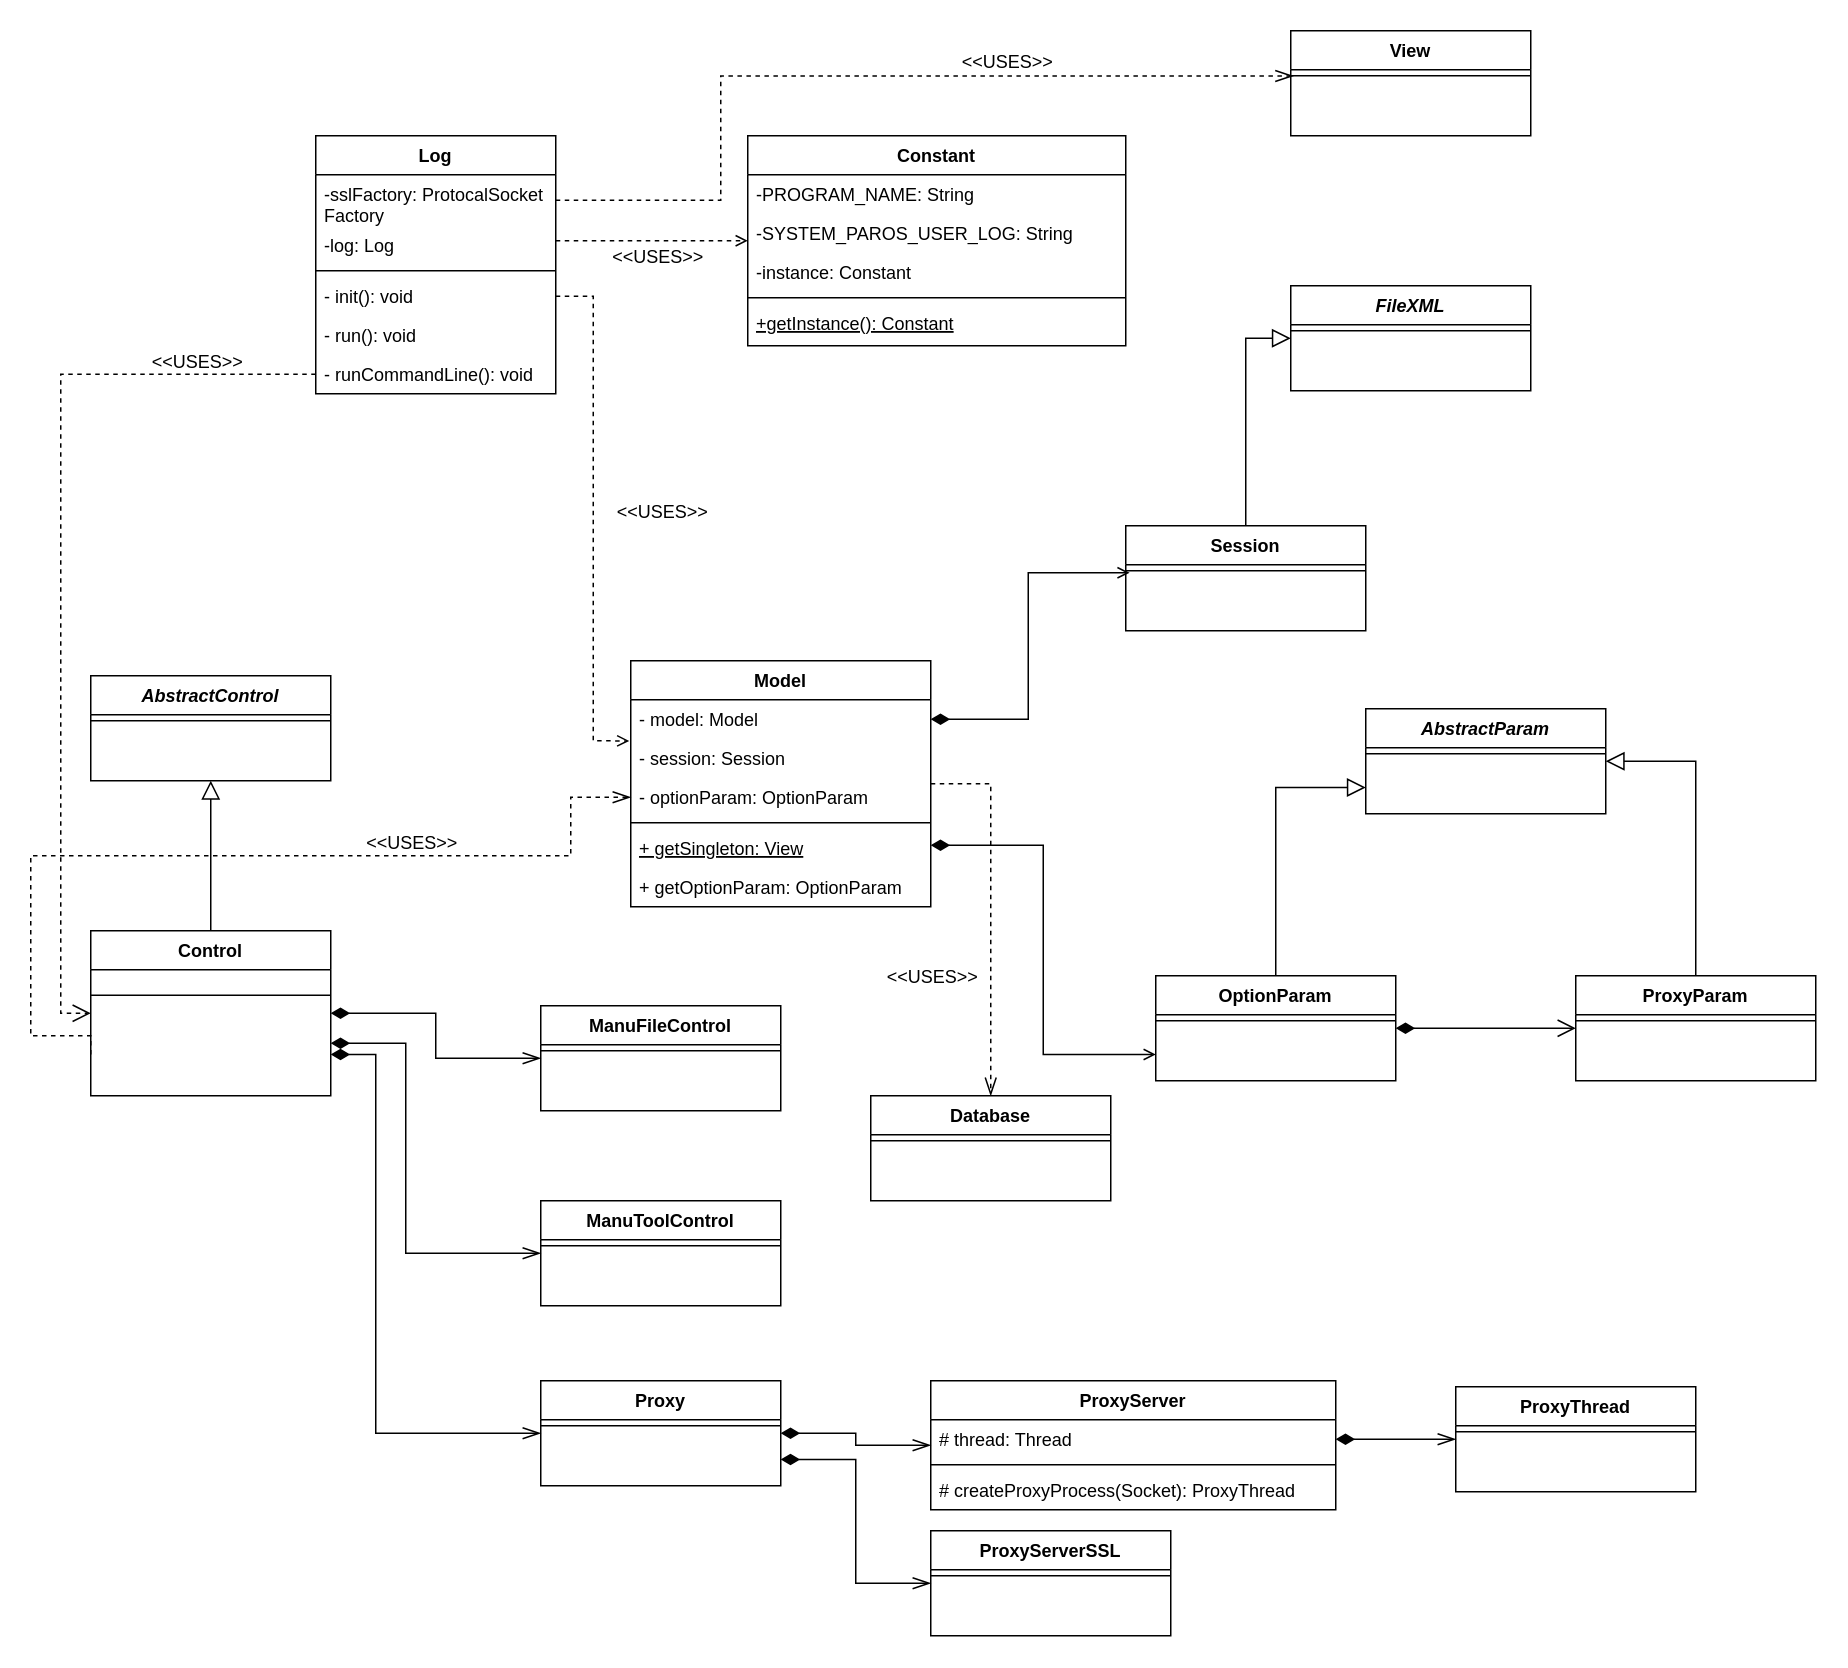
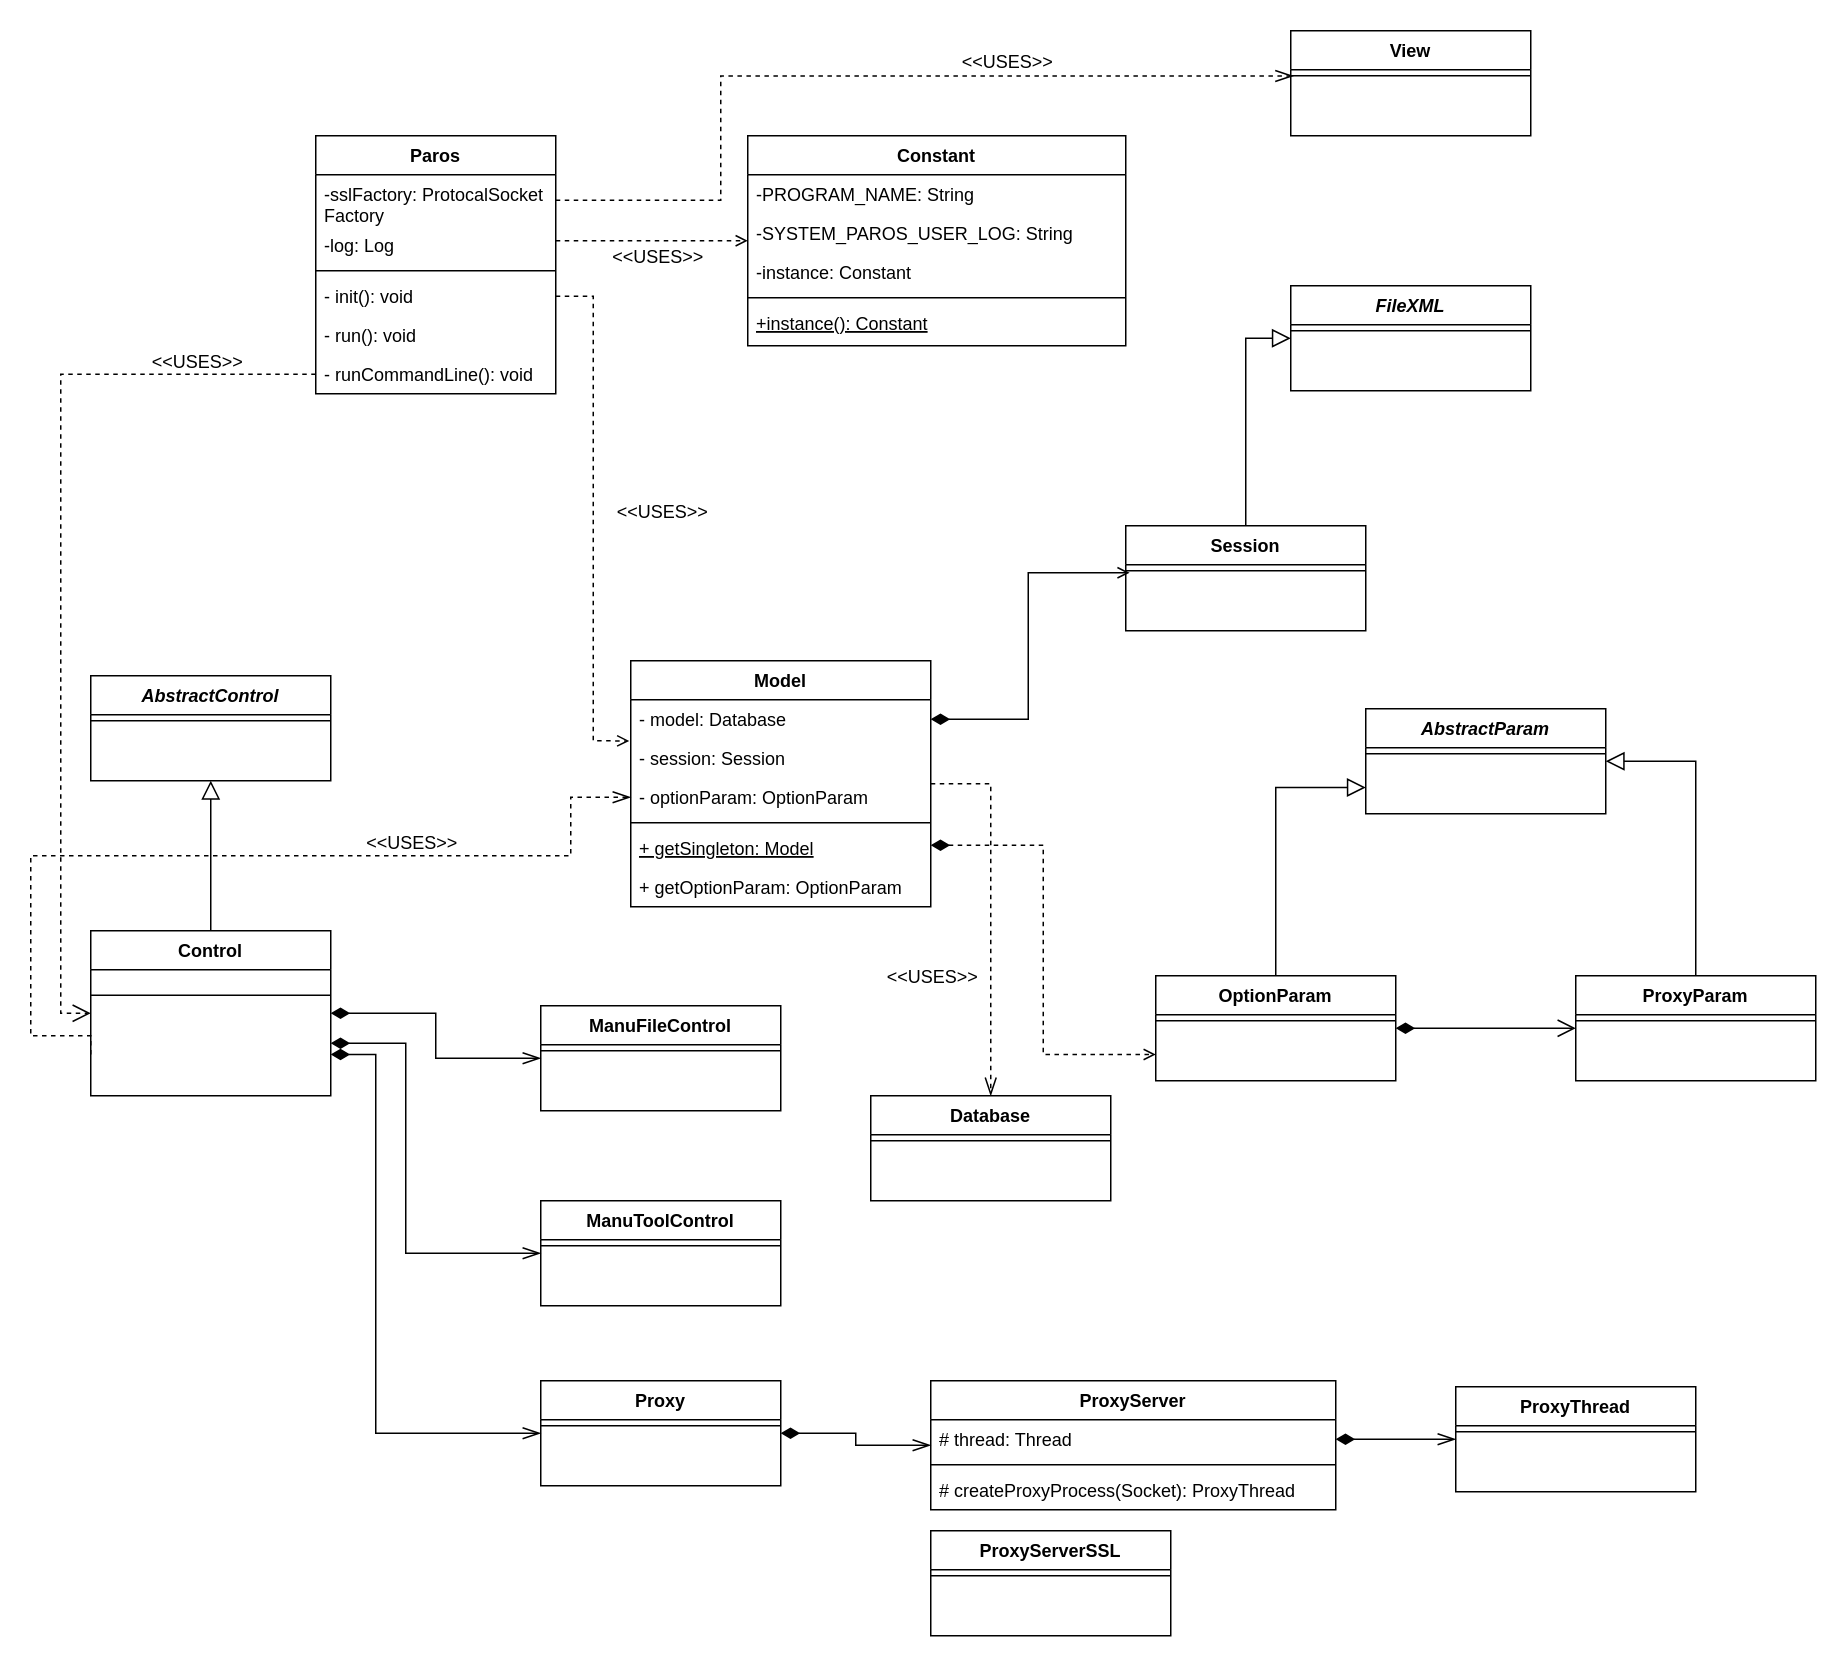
(435, 156) -> (435, 156)
(872, 324) -> (855, 324)
(698, 720) -> (715, 720)
(726, 849) -> (731, 849)
(1043, 958) -> (1043, 958)
(856, 1528) -> none
